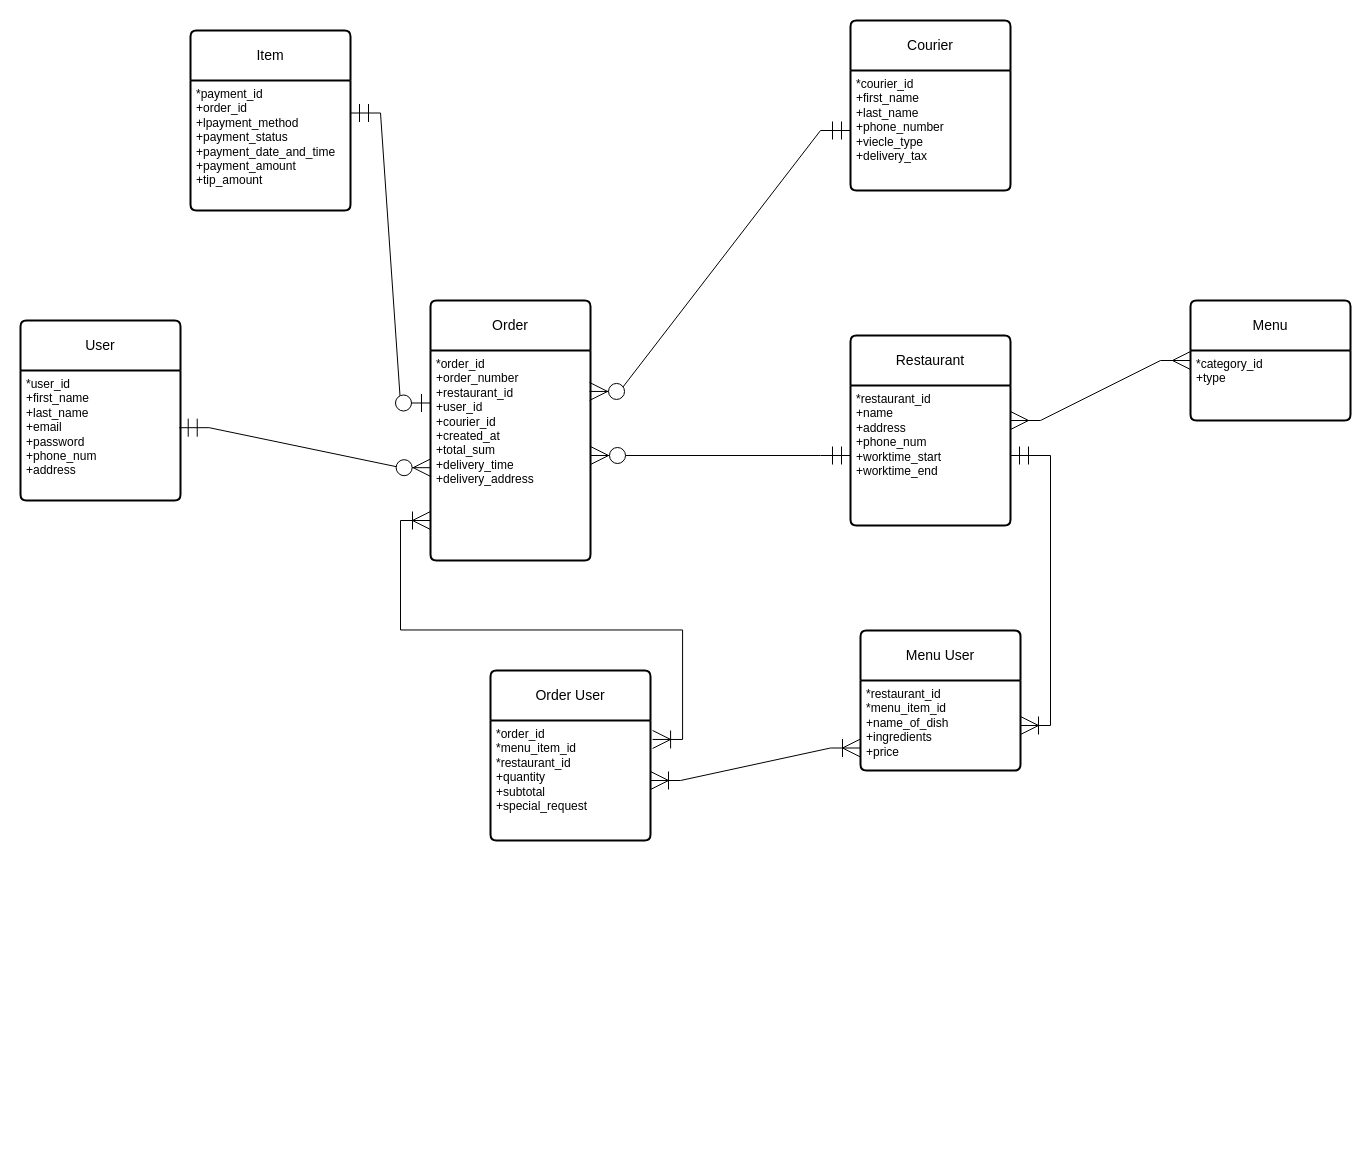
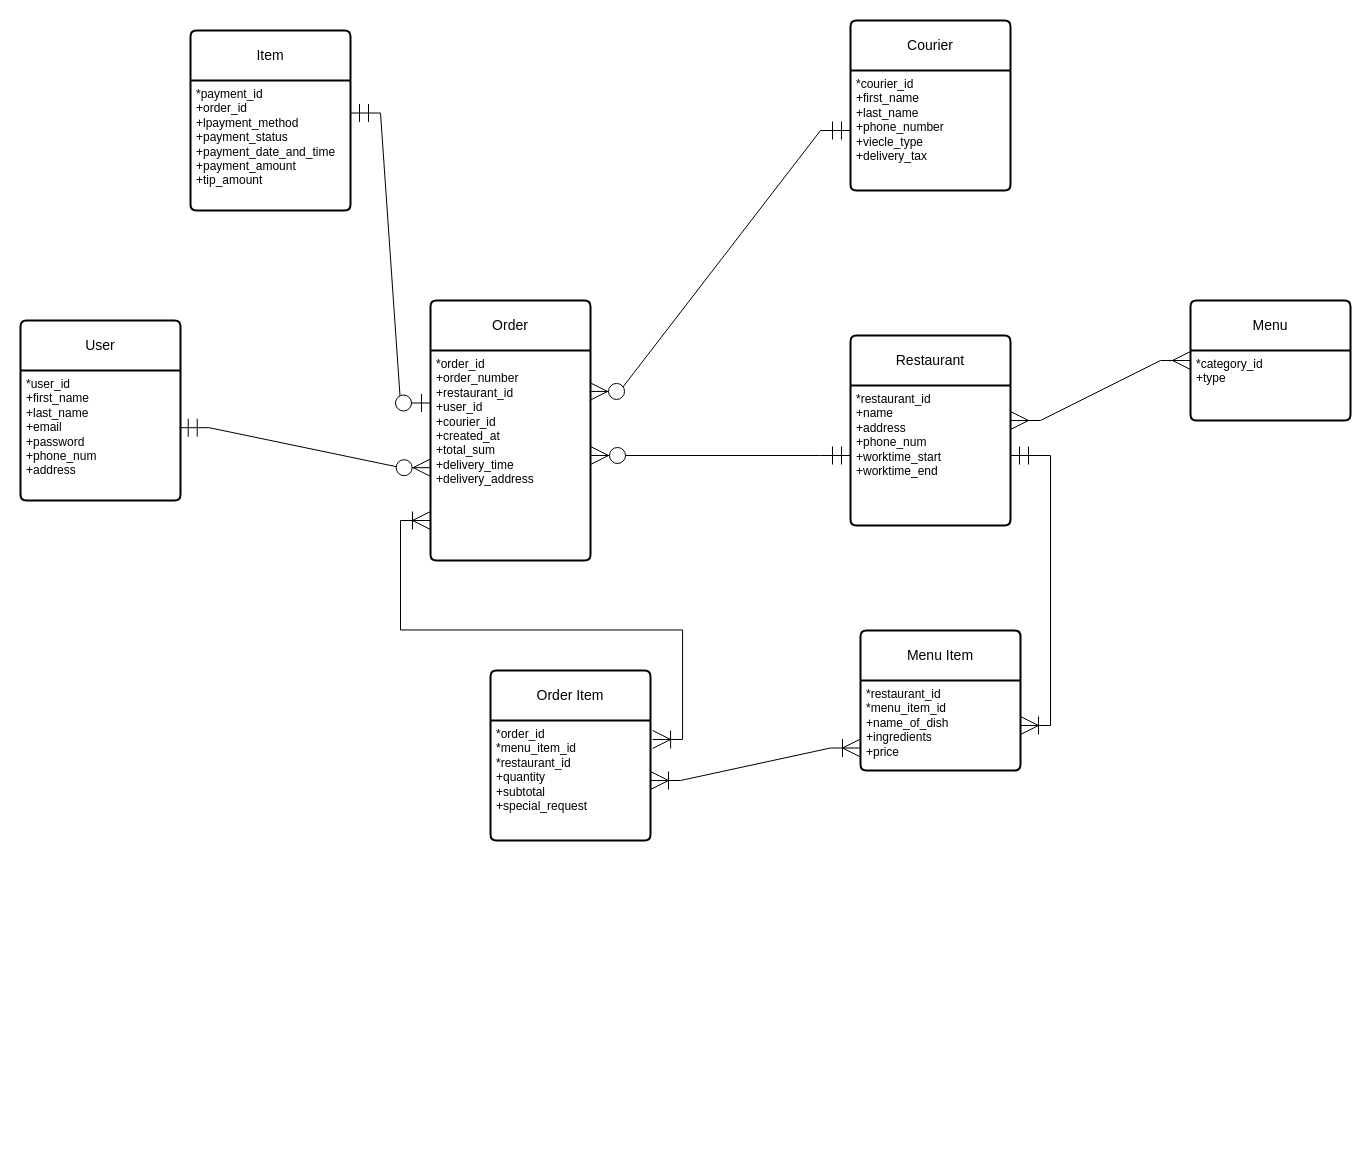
(941, 656) -> (941, 656)
(571, 696) -> (571, 696)
